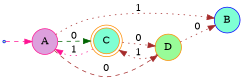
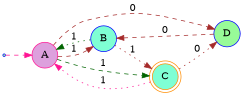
(130, 14) -> (73, 56)
(195, 35) -> (169, 36)
(74, 36) -> (104, 63)
none -> (77, 42)
(168, 47) -> (227, 34)
(141, 59) -> (130, 55)
